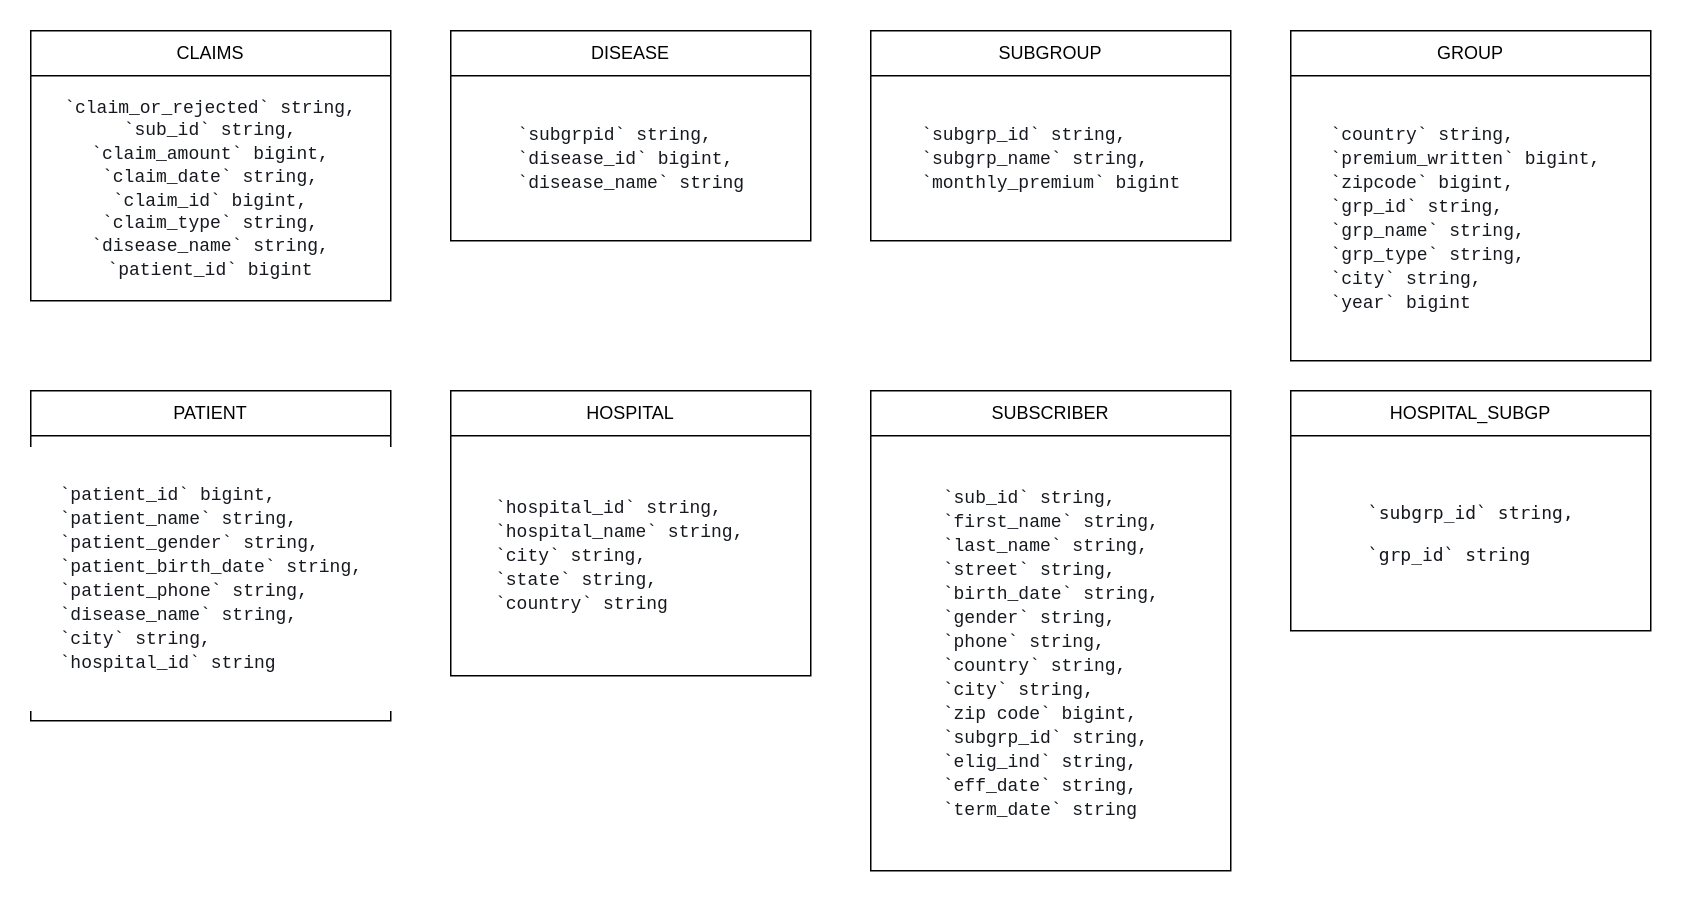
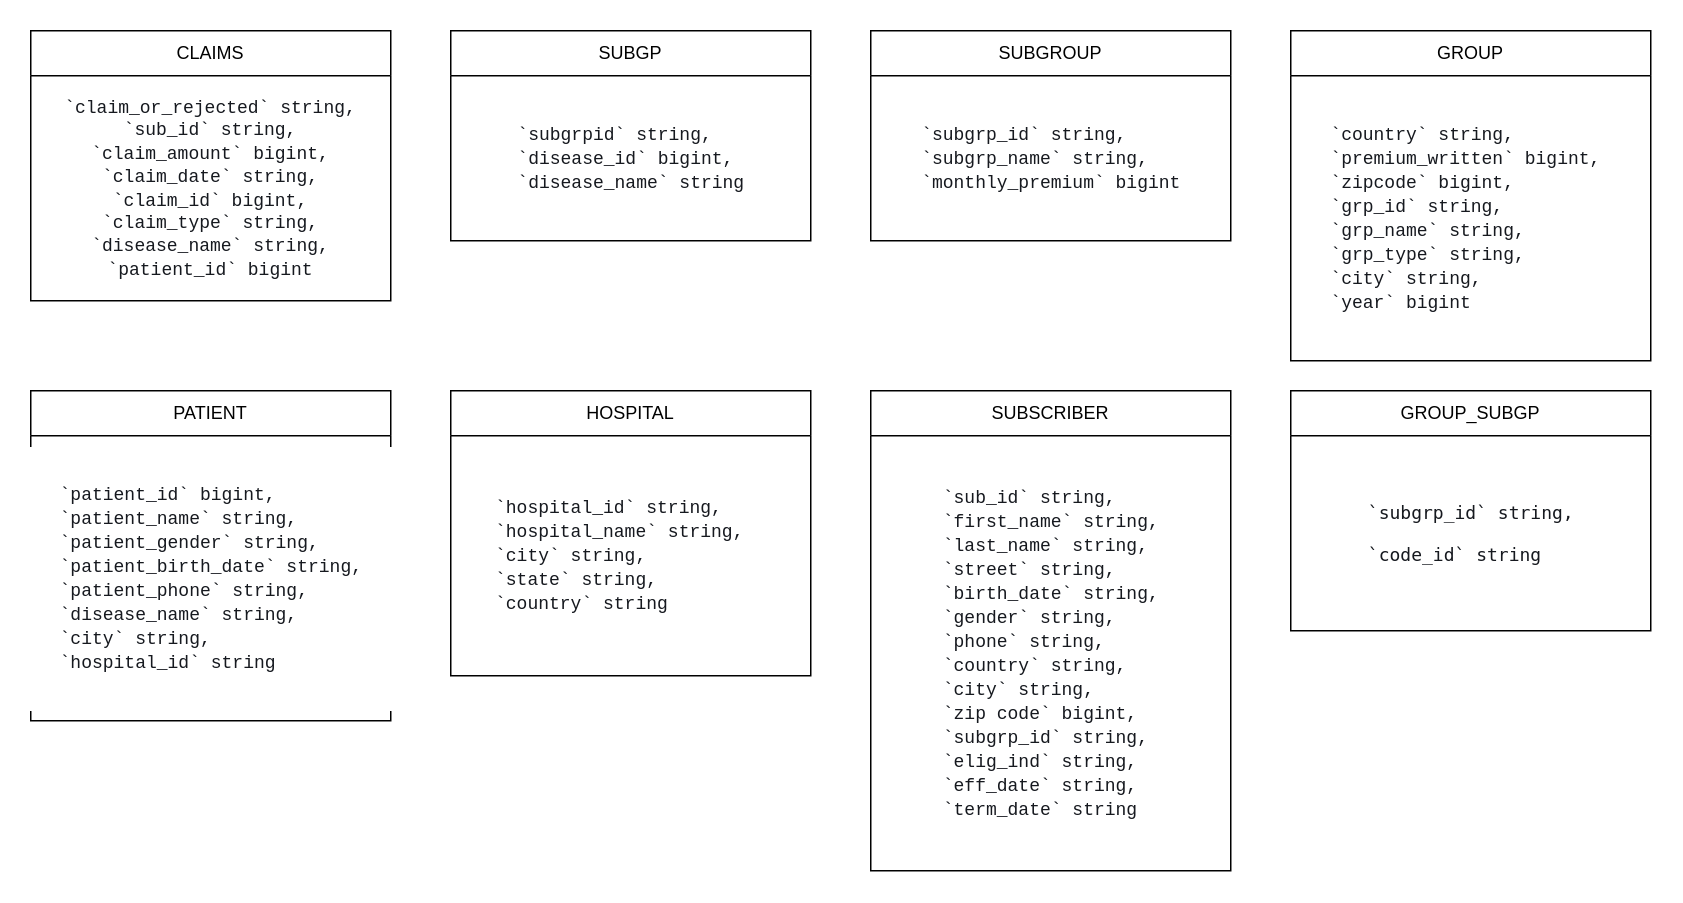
(631, 53) -> (631, 53)
(1471, 413) -> (1471, 413)
(1472, 533) -> (1472, 533)
